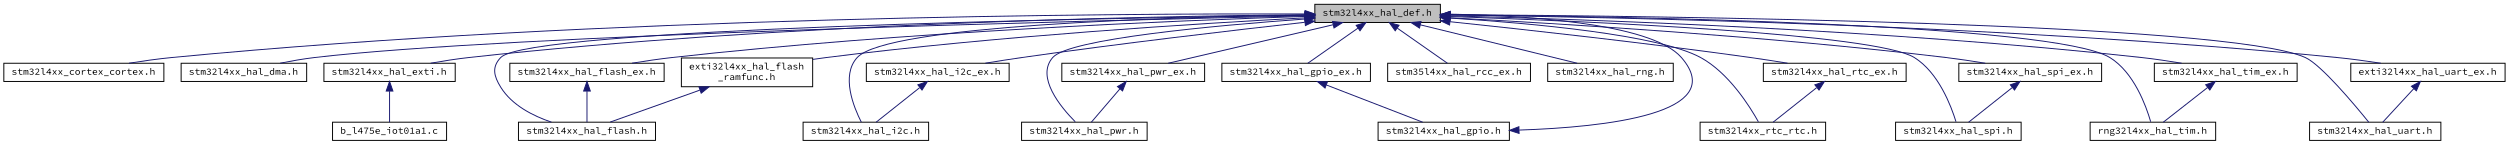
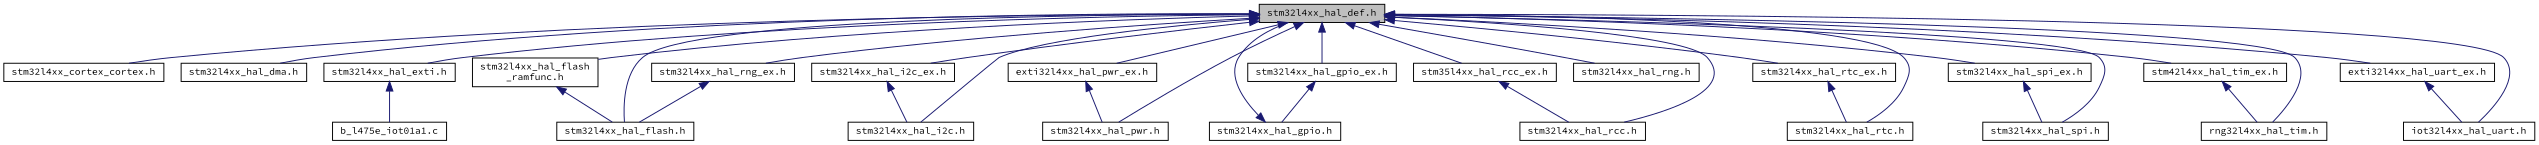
(587, 72) -> (723, 72)
(747, 72) -> (535, 72)
(1133, 72) -> (1082, 72)
(2226, 72) -> (2215, 72)
none -> (1583, 131)
(1763, 131) -> (1850, 131)
(2375, 131) -> (2469, 131)
